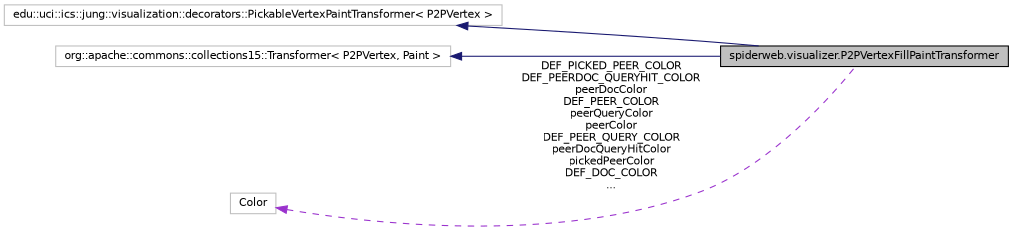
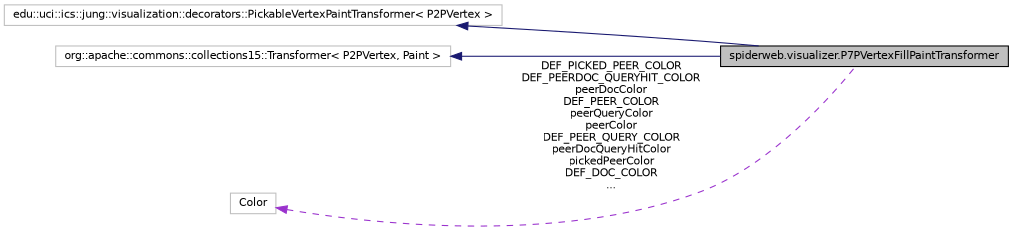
(864, 56) -> (864, 56)
